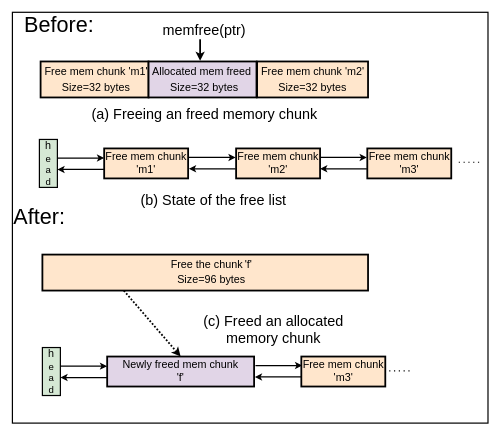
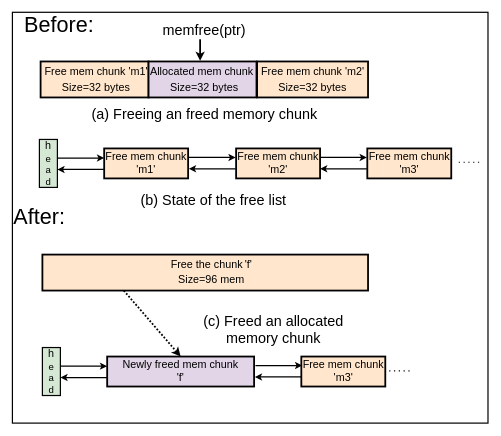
(202, 72) -> (202, 72)
(212, 280) -> (212, 280)
